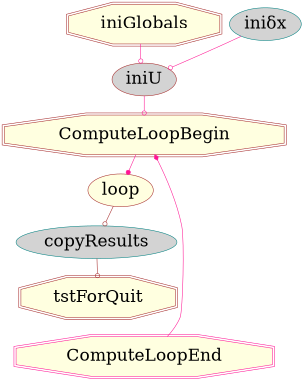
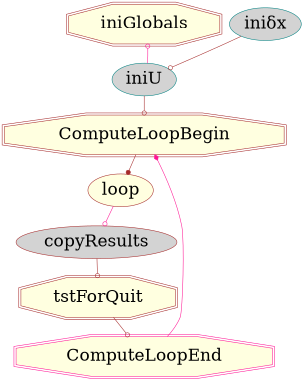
(141, 51) -> (148, 56)
(207, 52) -> (207, 52)
(144, 80) -> (144, 80)
(144, 103) -> (144, 103)
(132, 163) -> (132, 163)
(110, 214) -> (110, 214)
(96, 242) -> (96, 242)
none -> (120, 325)
